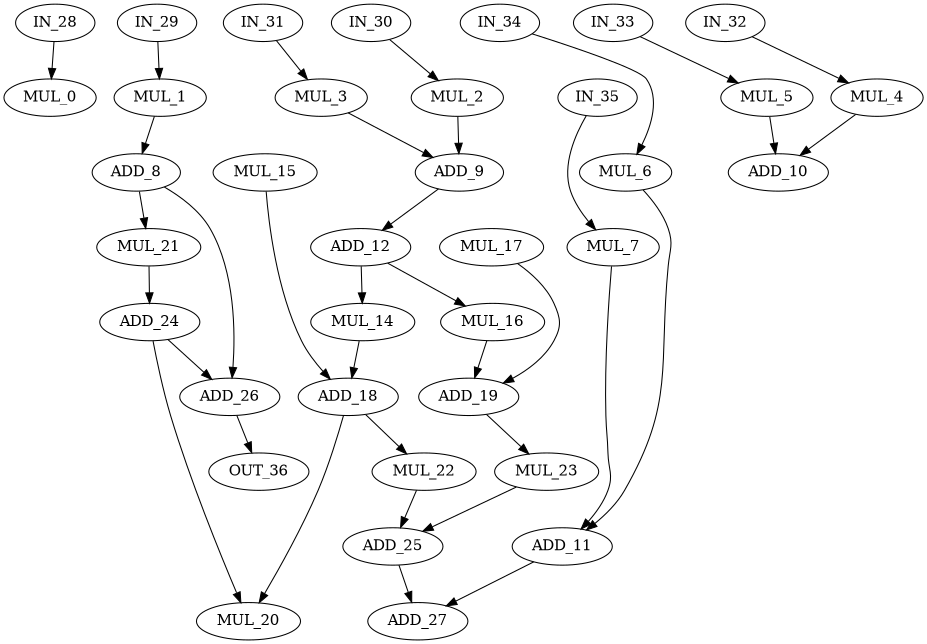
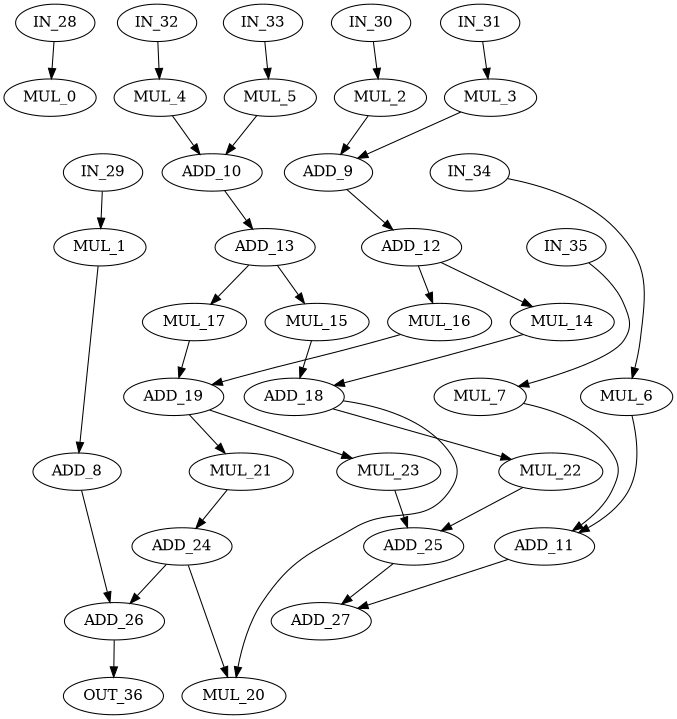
(142, 205) -> (204, 430)
none -> (265, 247)
